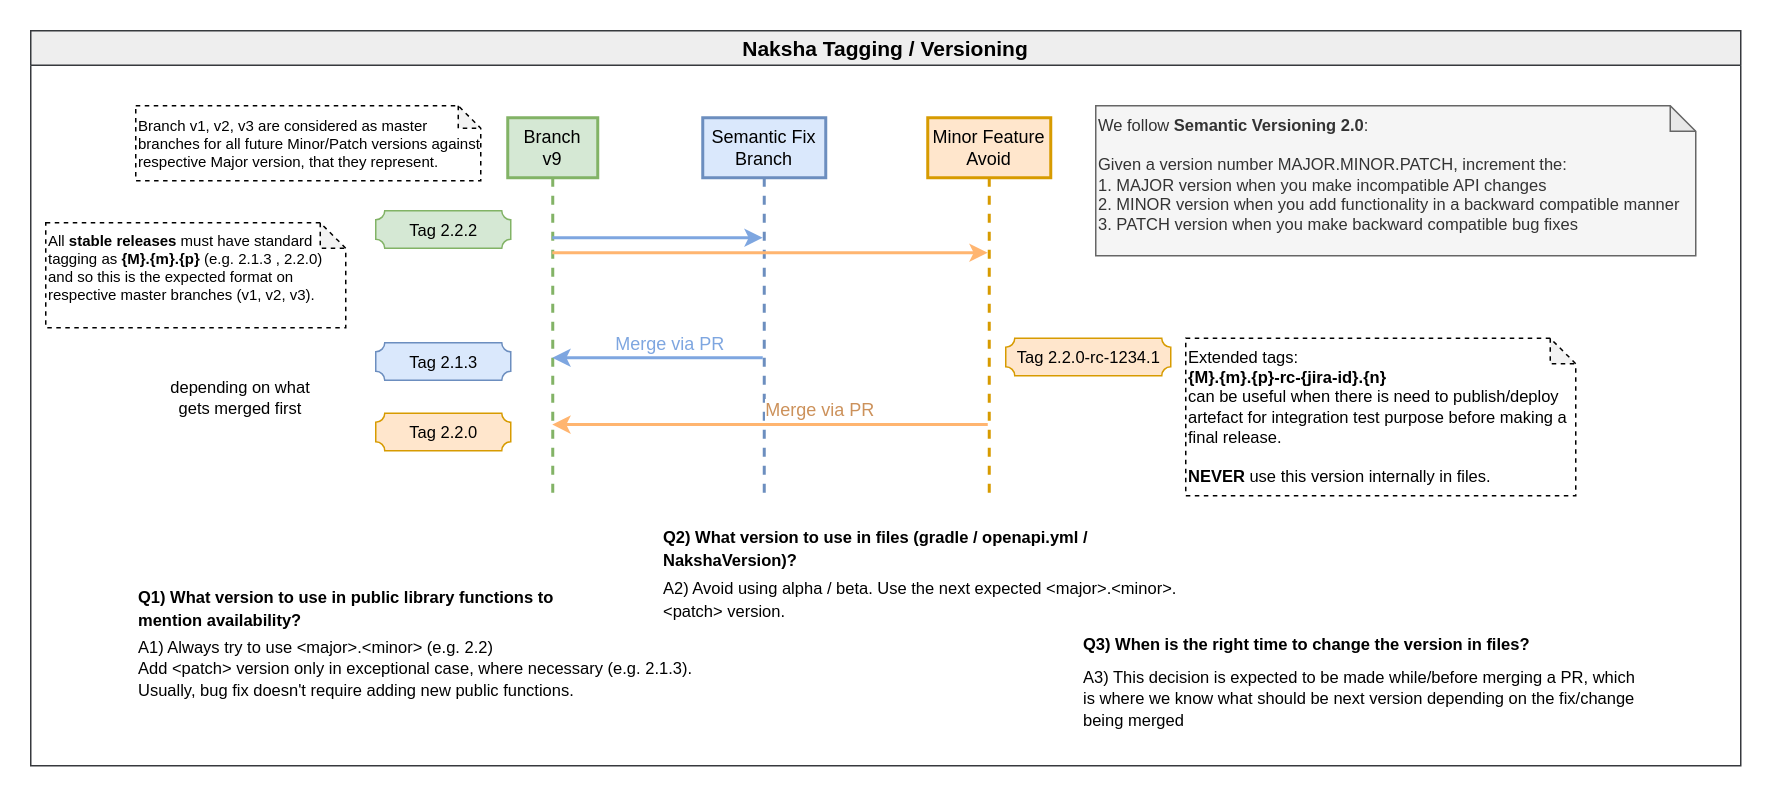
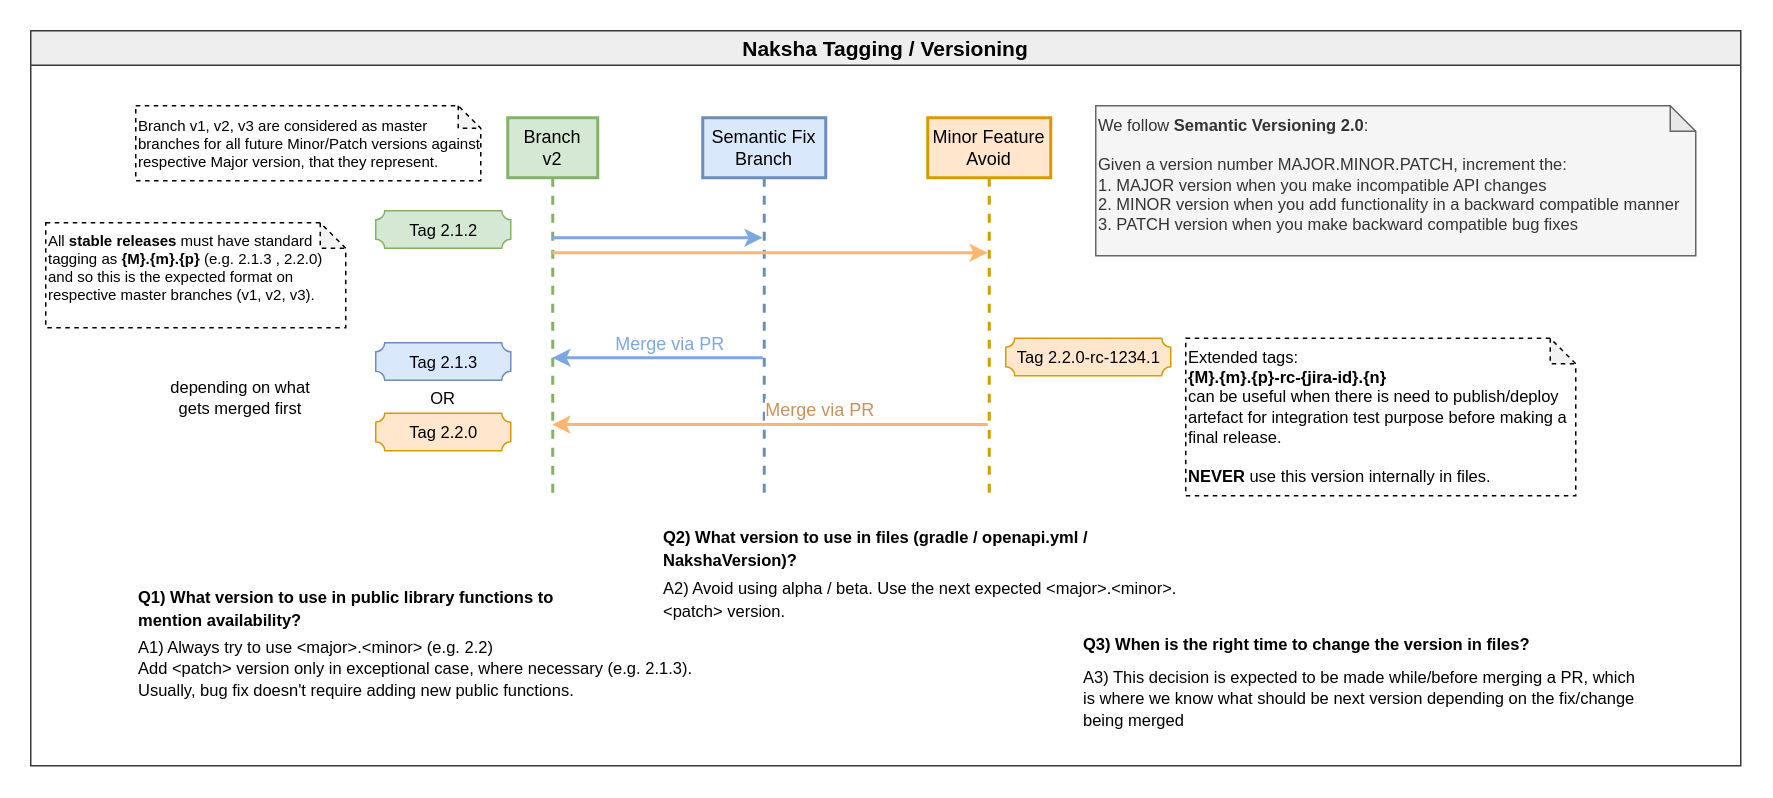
(553, 148) -> (553, 148)
(444, 230) -> (444, 230)
none -> (443, 398)
